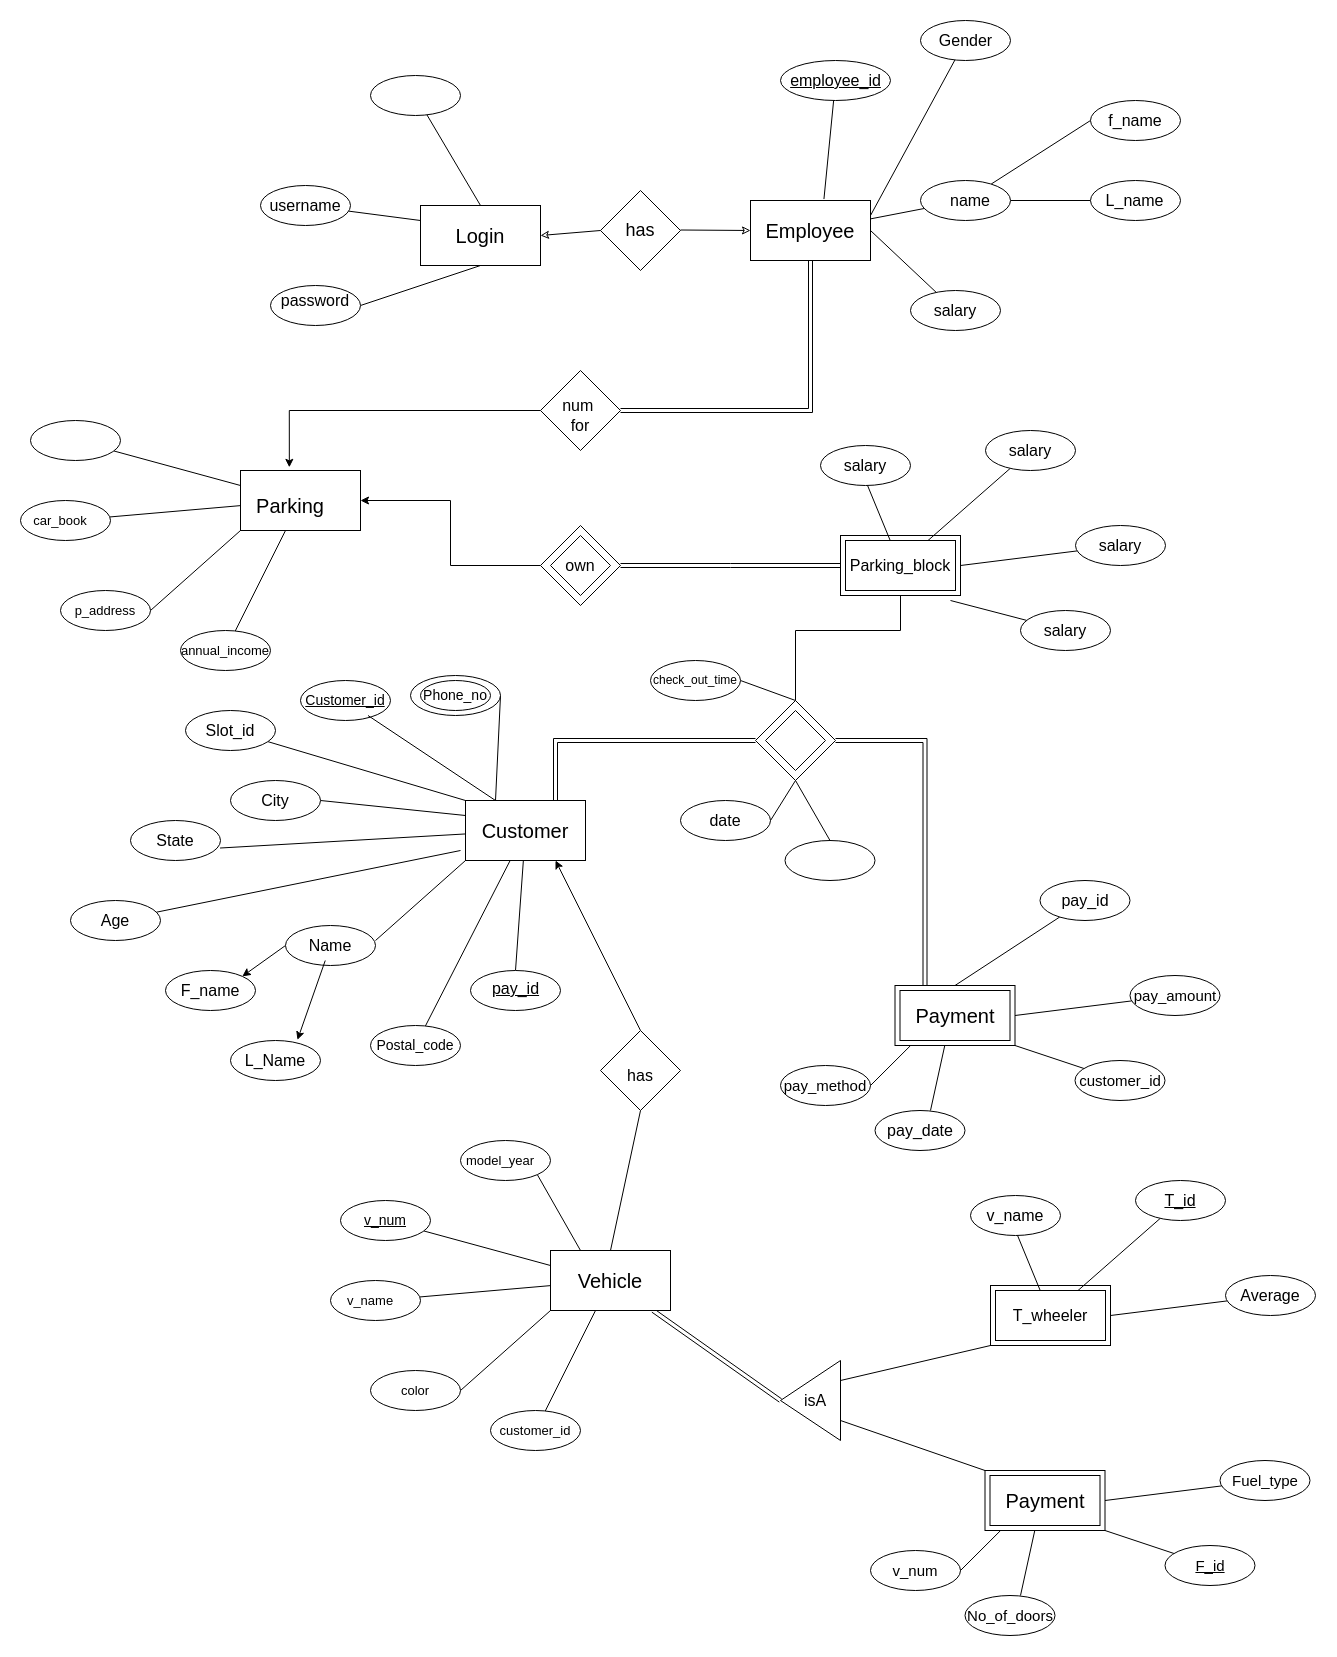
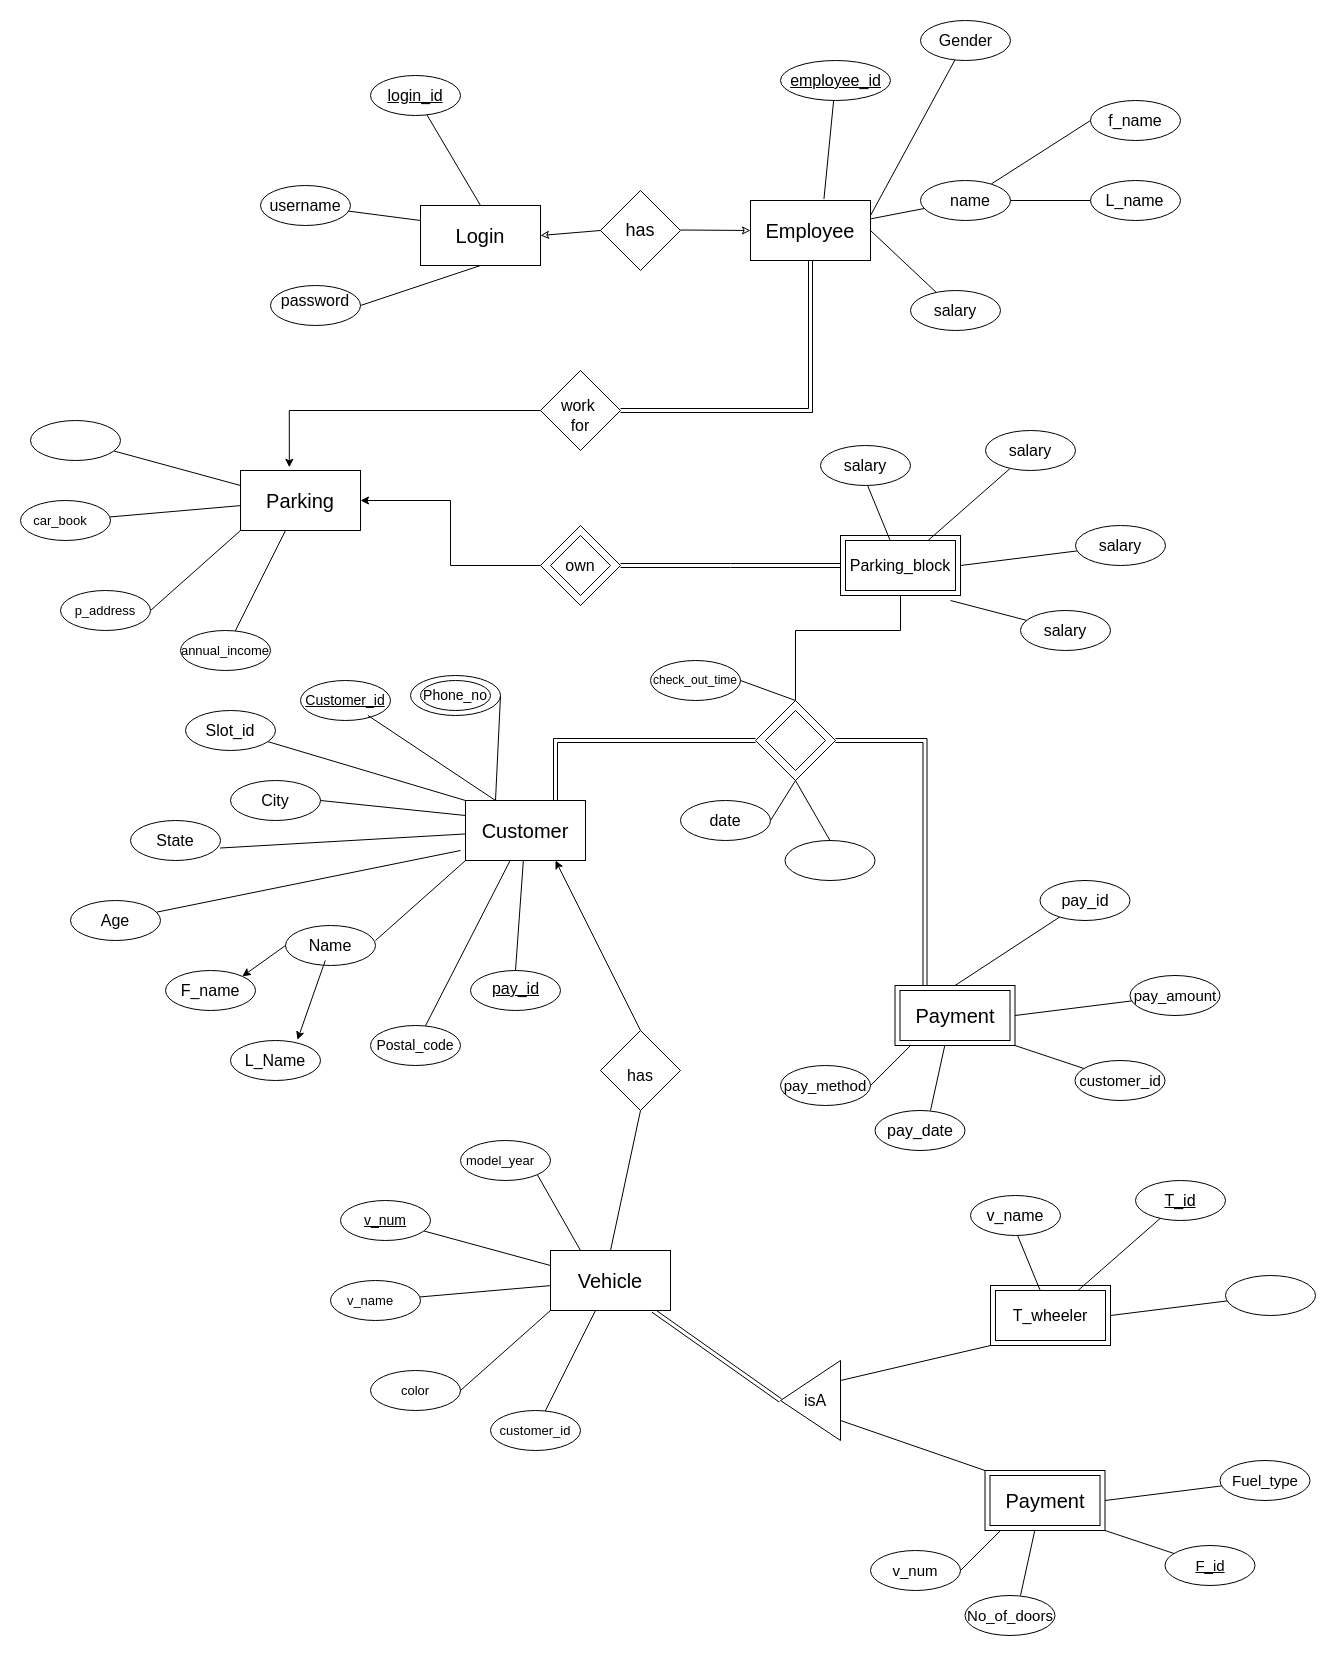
none -> (416, 96)
(581, 416) -> (581, 416)
(291, 506) -> (301, 501)
(1271, 1296) -> none
